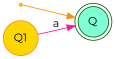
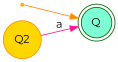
(21, 38) -> (22, 40)
